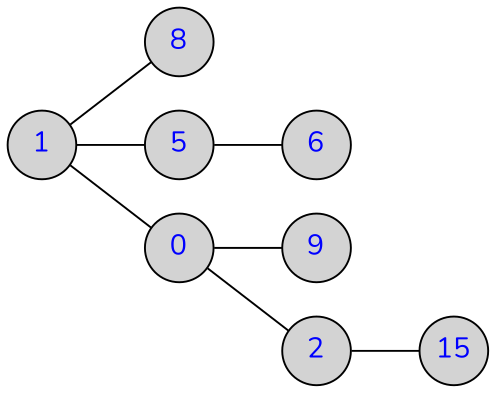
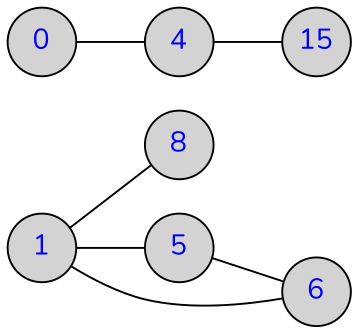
(111, 196) -> (174, 304)
(317, 248) -> none
(317, 351) -> (179, 42)
